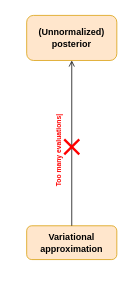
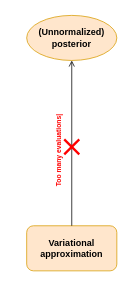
(72, 38) -> (72, 38)
(72, 242) -> (72, 248)
